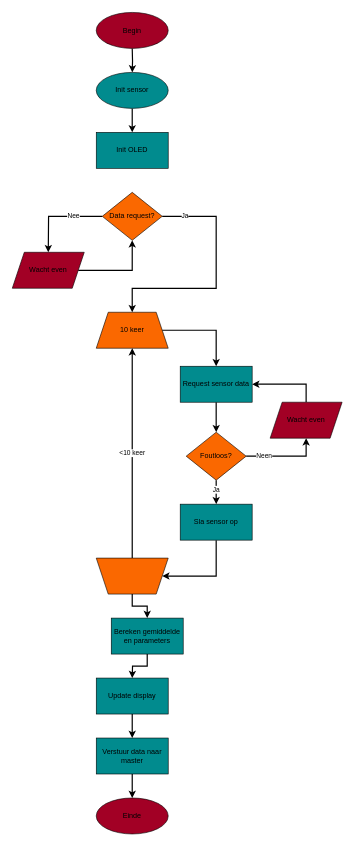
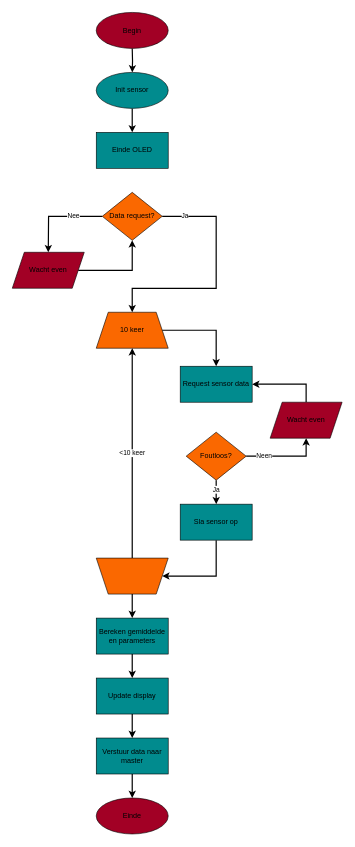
(132, 150) -> (132, 150)
(216, 414) -> none
(147, 636) -> (132, 636)
